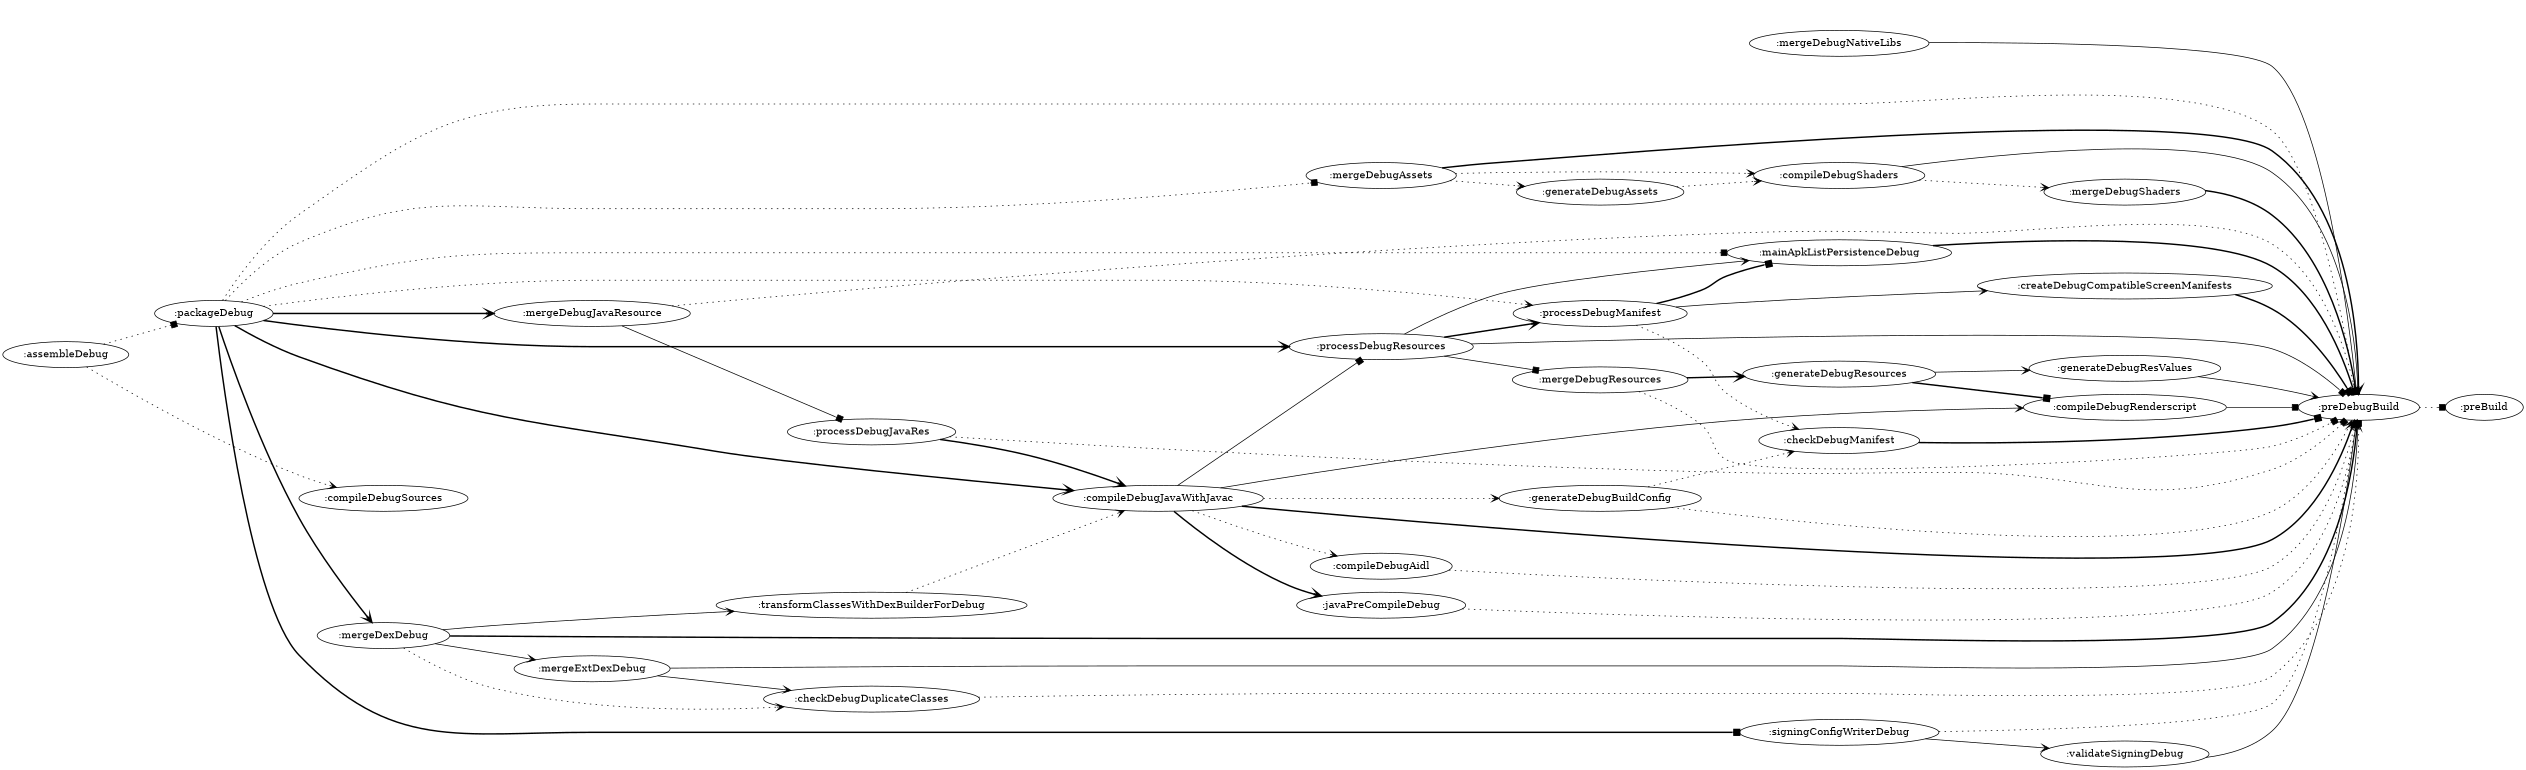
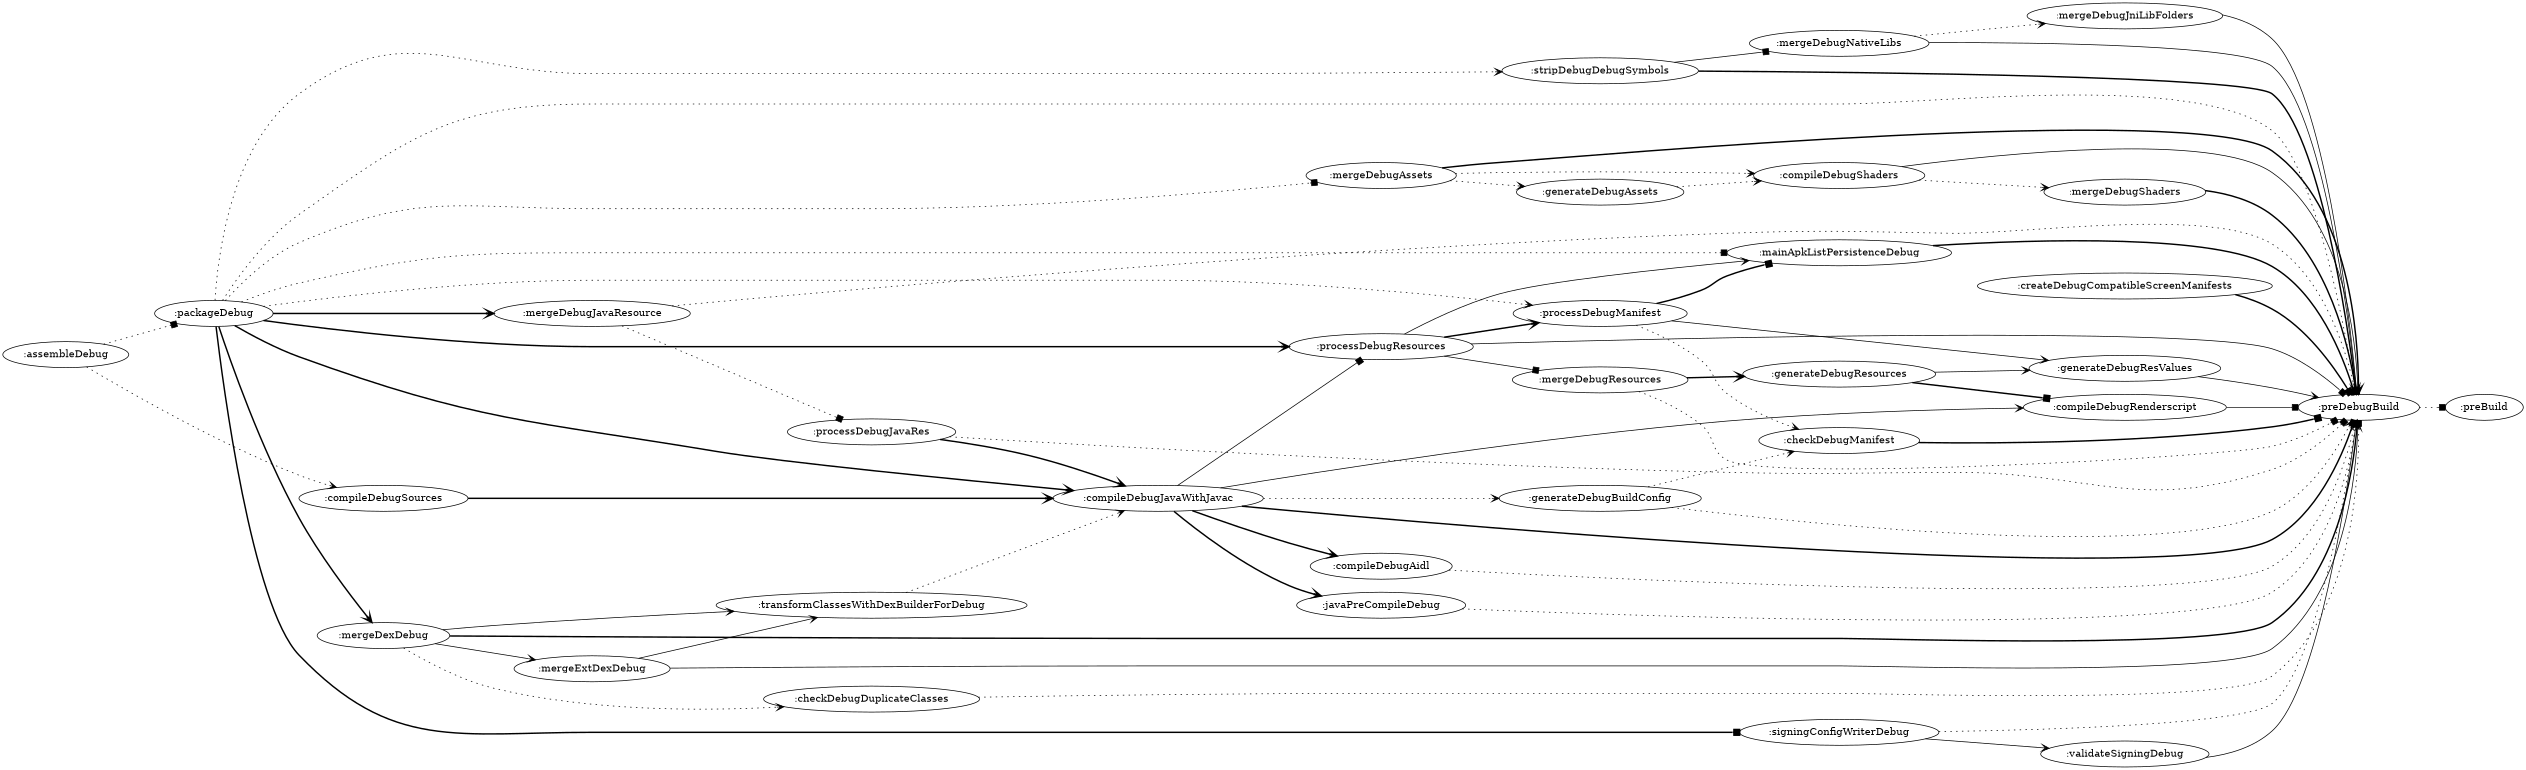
none -> (2125, 16)
none -> (1600, 71)
(1828, 298) -> (1866, 341)
(729, 371) -> (729, 371)
none -> (757, 498)
(1261, 534) -> (1261, 534)
(1827, 550) -> (1827, 550)
(721, 683) -> (707, 643)
